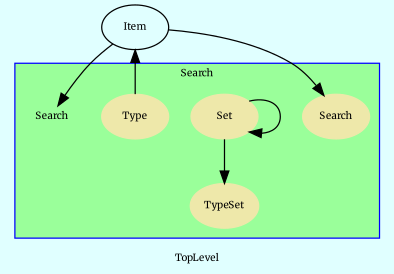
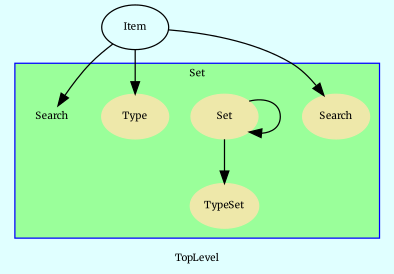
(197, 74) -> (197, 74)
(135, 78) -> (135, 71)
